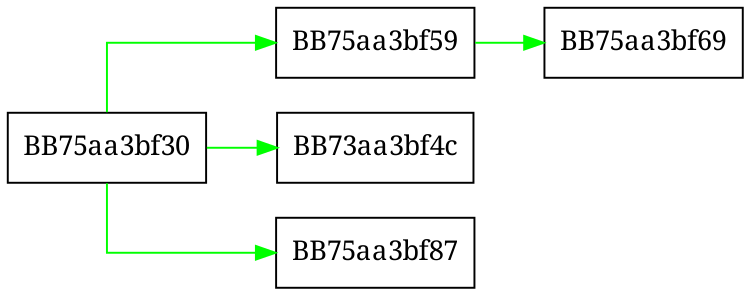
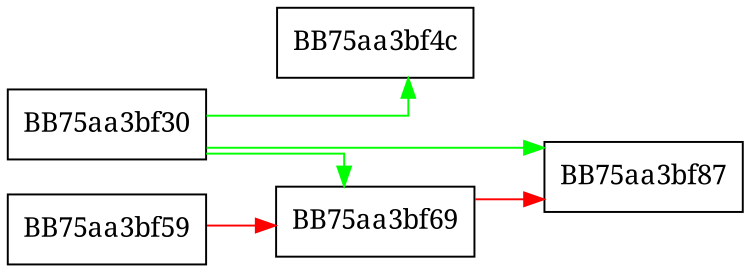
(147, 43) -> (282, 154)
(500, 43) -> (231, 226)
(375, 148) -> (375, 43)
none -> (500, 199)
